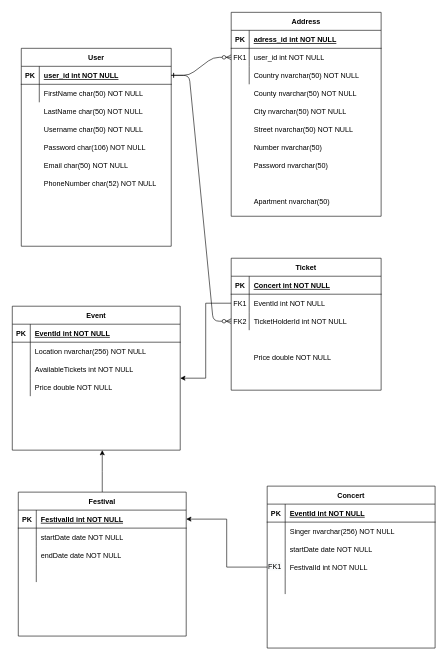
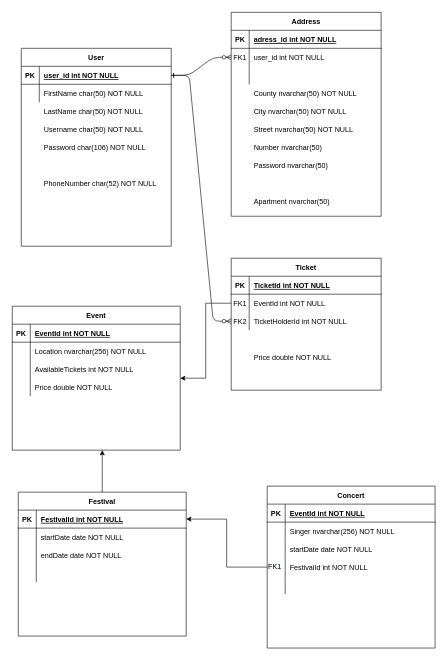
(315, 75) -> none
(105, 165) -> none
(290, 286) -> (291, 286)
